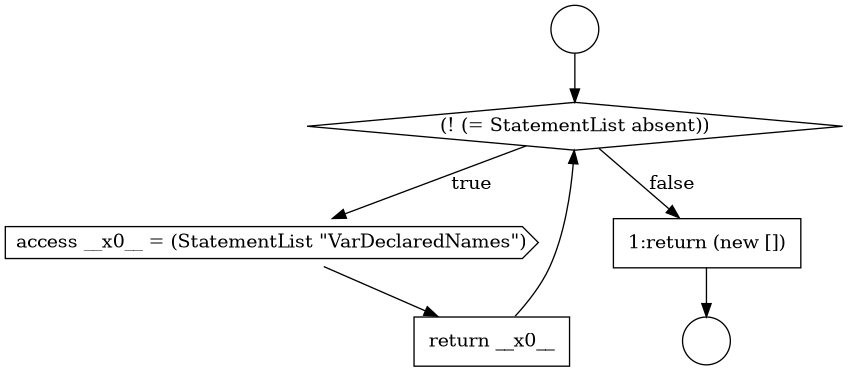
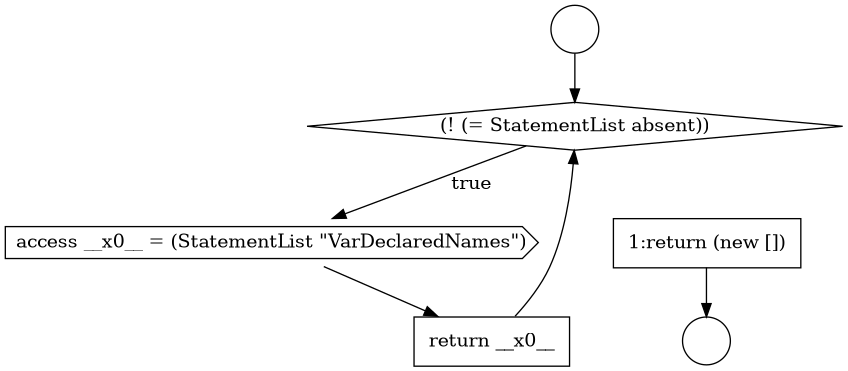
(634, 179) -> none
